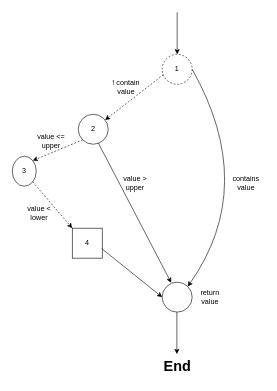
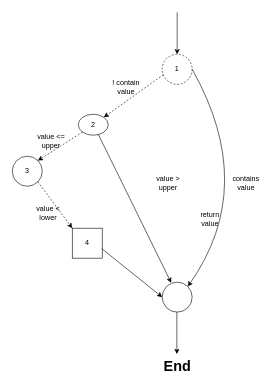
(93, 129) -> (93, 125)
(24, 171) -> (27, 171)
(135, 183) -> (168, 183)
(39, 213) -> (48, 213)
(210, 297) -> (210, 219)
